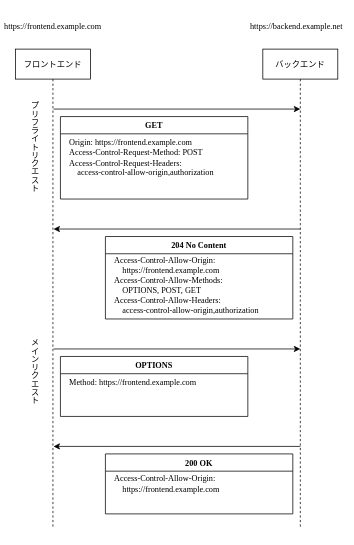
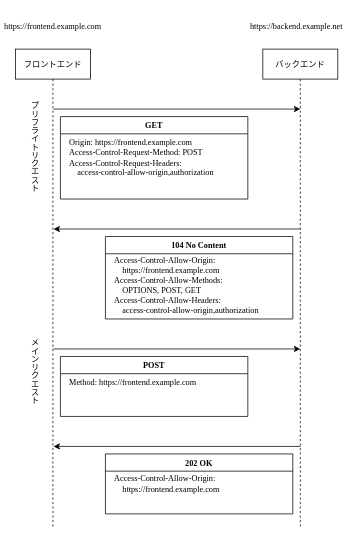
(199, 246) -> (199, 246)
(154, 366) -> (154, 366)
(199, 463) -> (199, 463)
